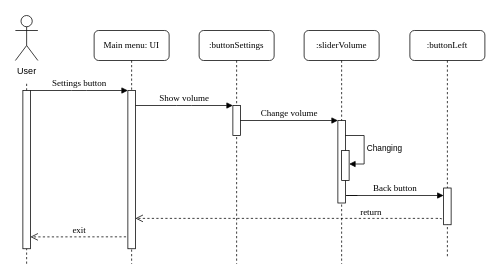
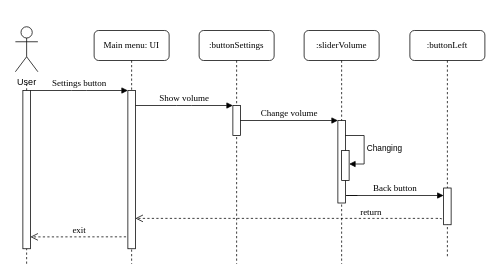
(27, 38) -> (27, 49)
